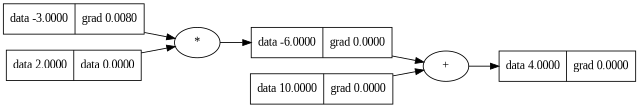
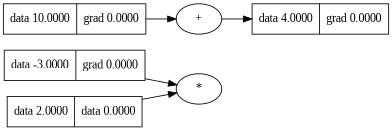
(110, 19) -> (110, 65)
(322, 43) -> none
